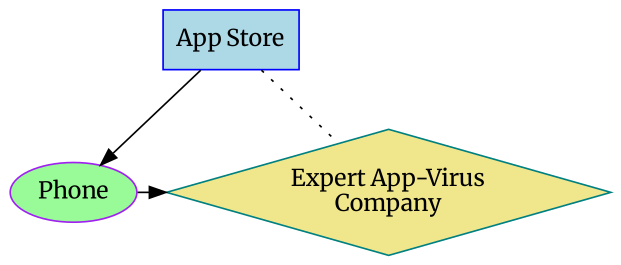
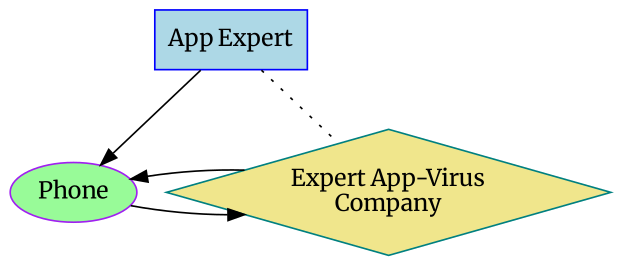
(231, 40) -> (231, 40)
none -> (196, 171)
